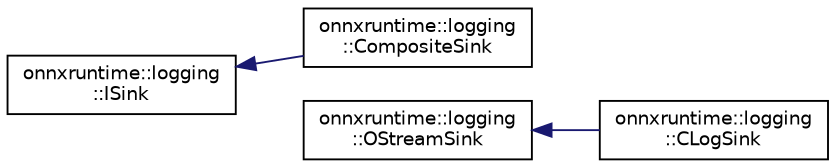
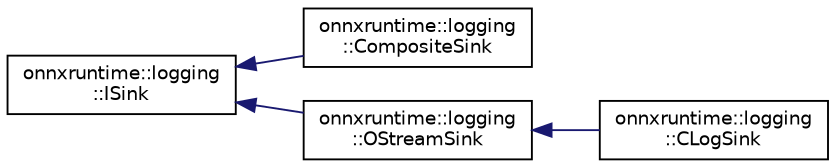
none -> (279, 109)
